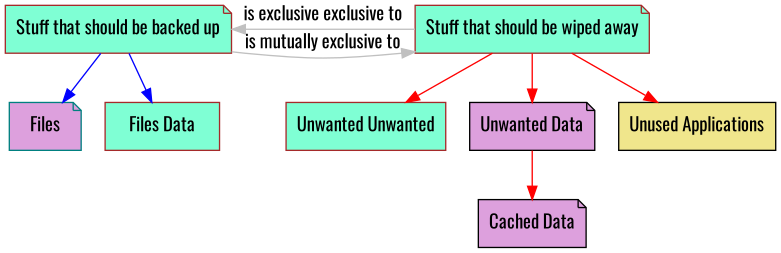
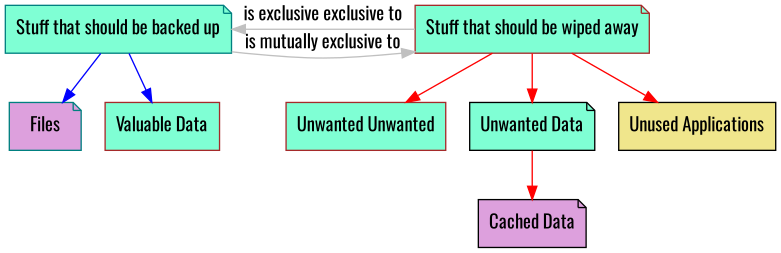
(118, 29) -> (118, 29)
(162, 126) -> (162, 126)
(532, 126) -> (532, 126)
